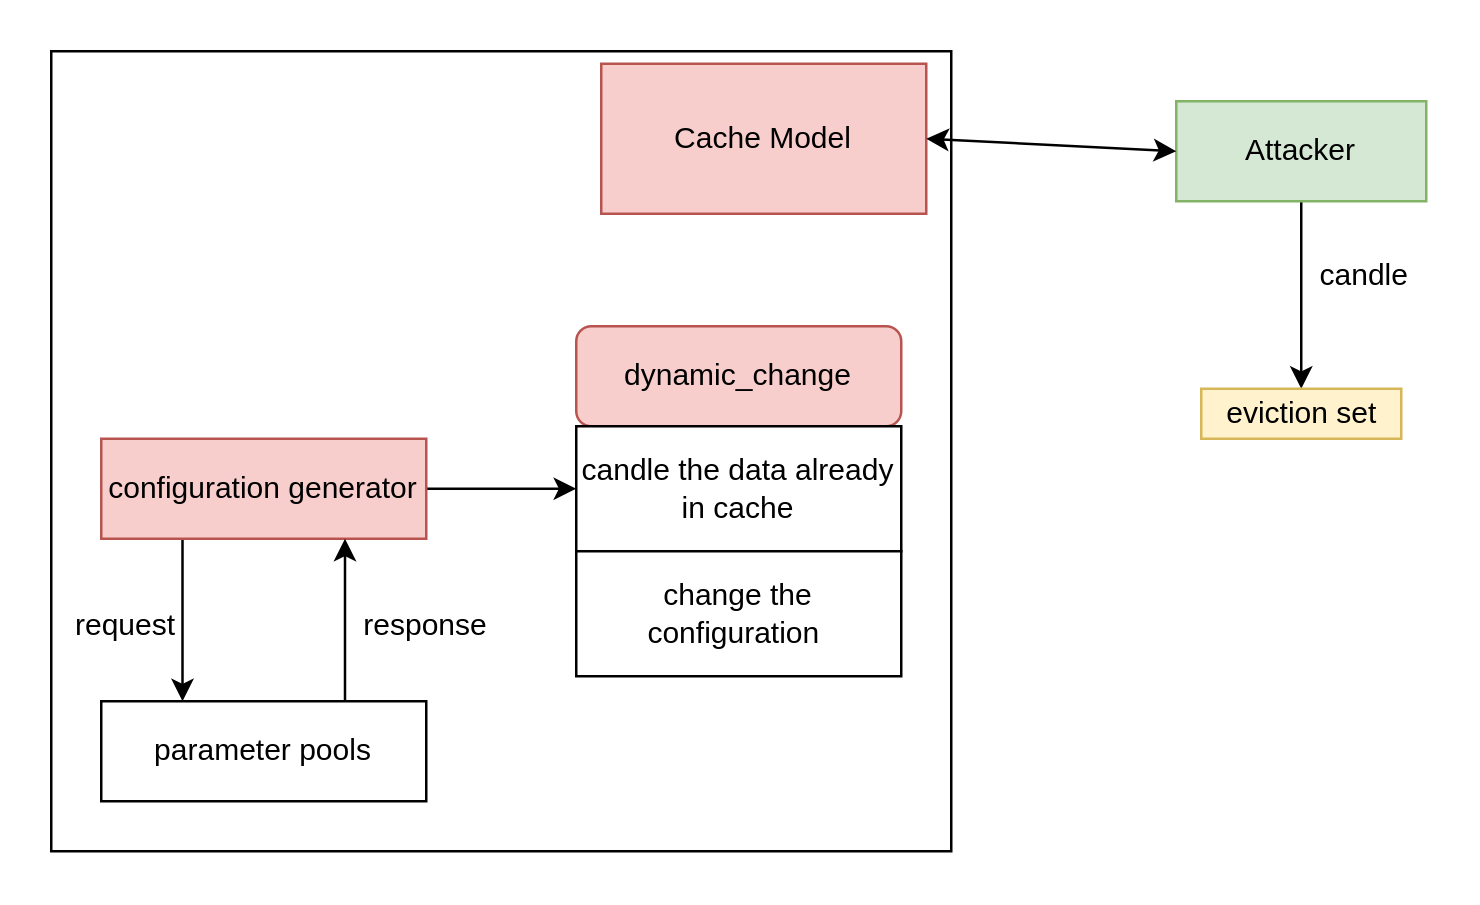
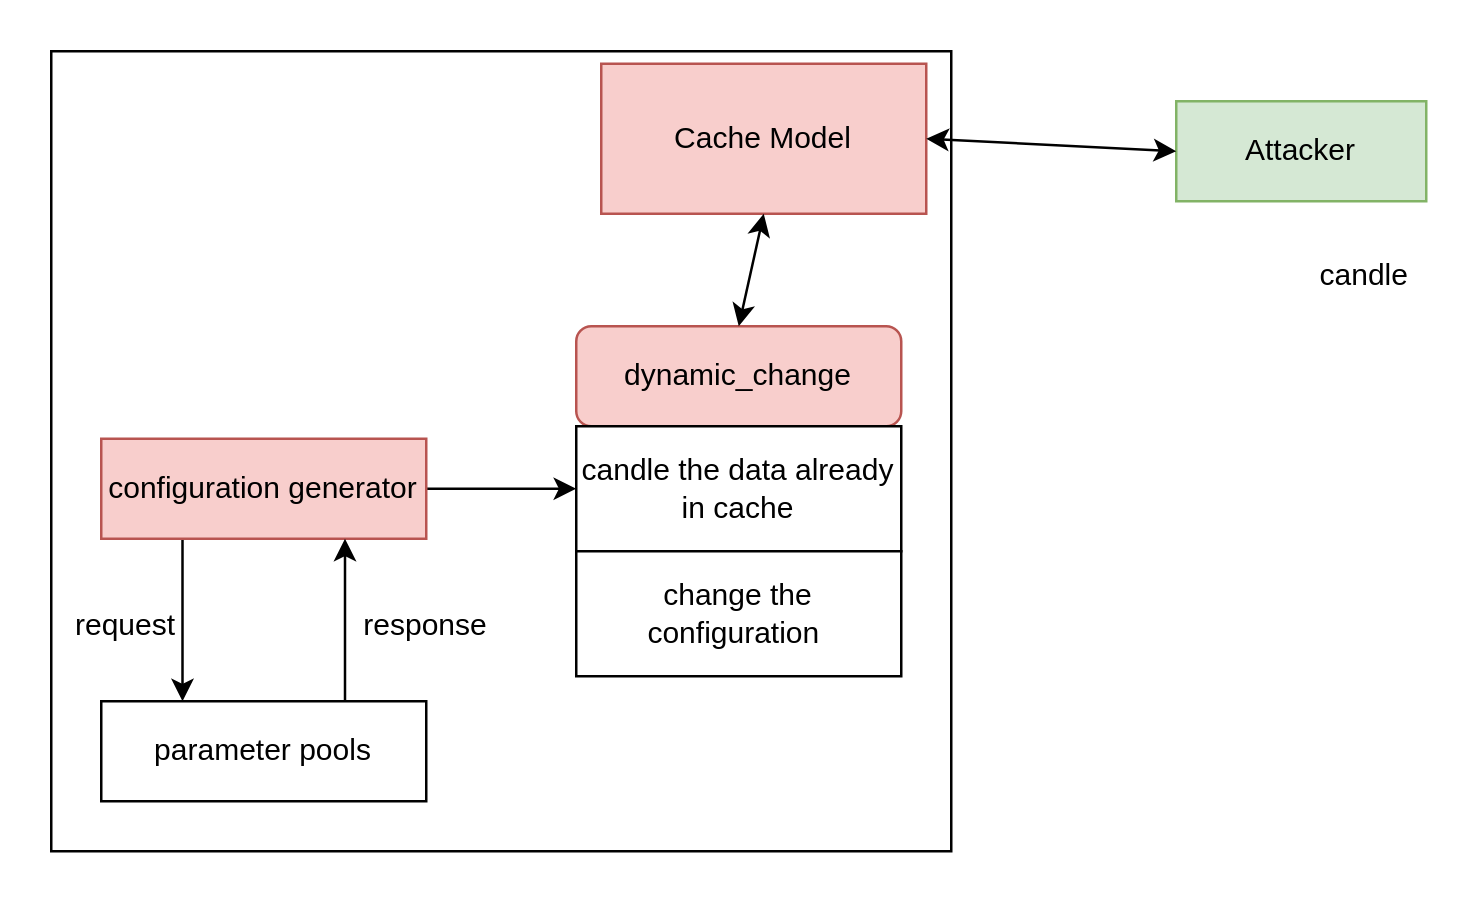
none -> (751, 270)
(1301, 287) -> none
(1301, 414) -> none
